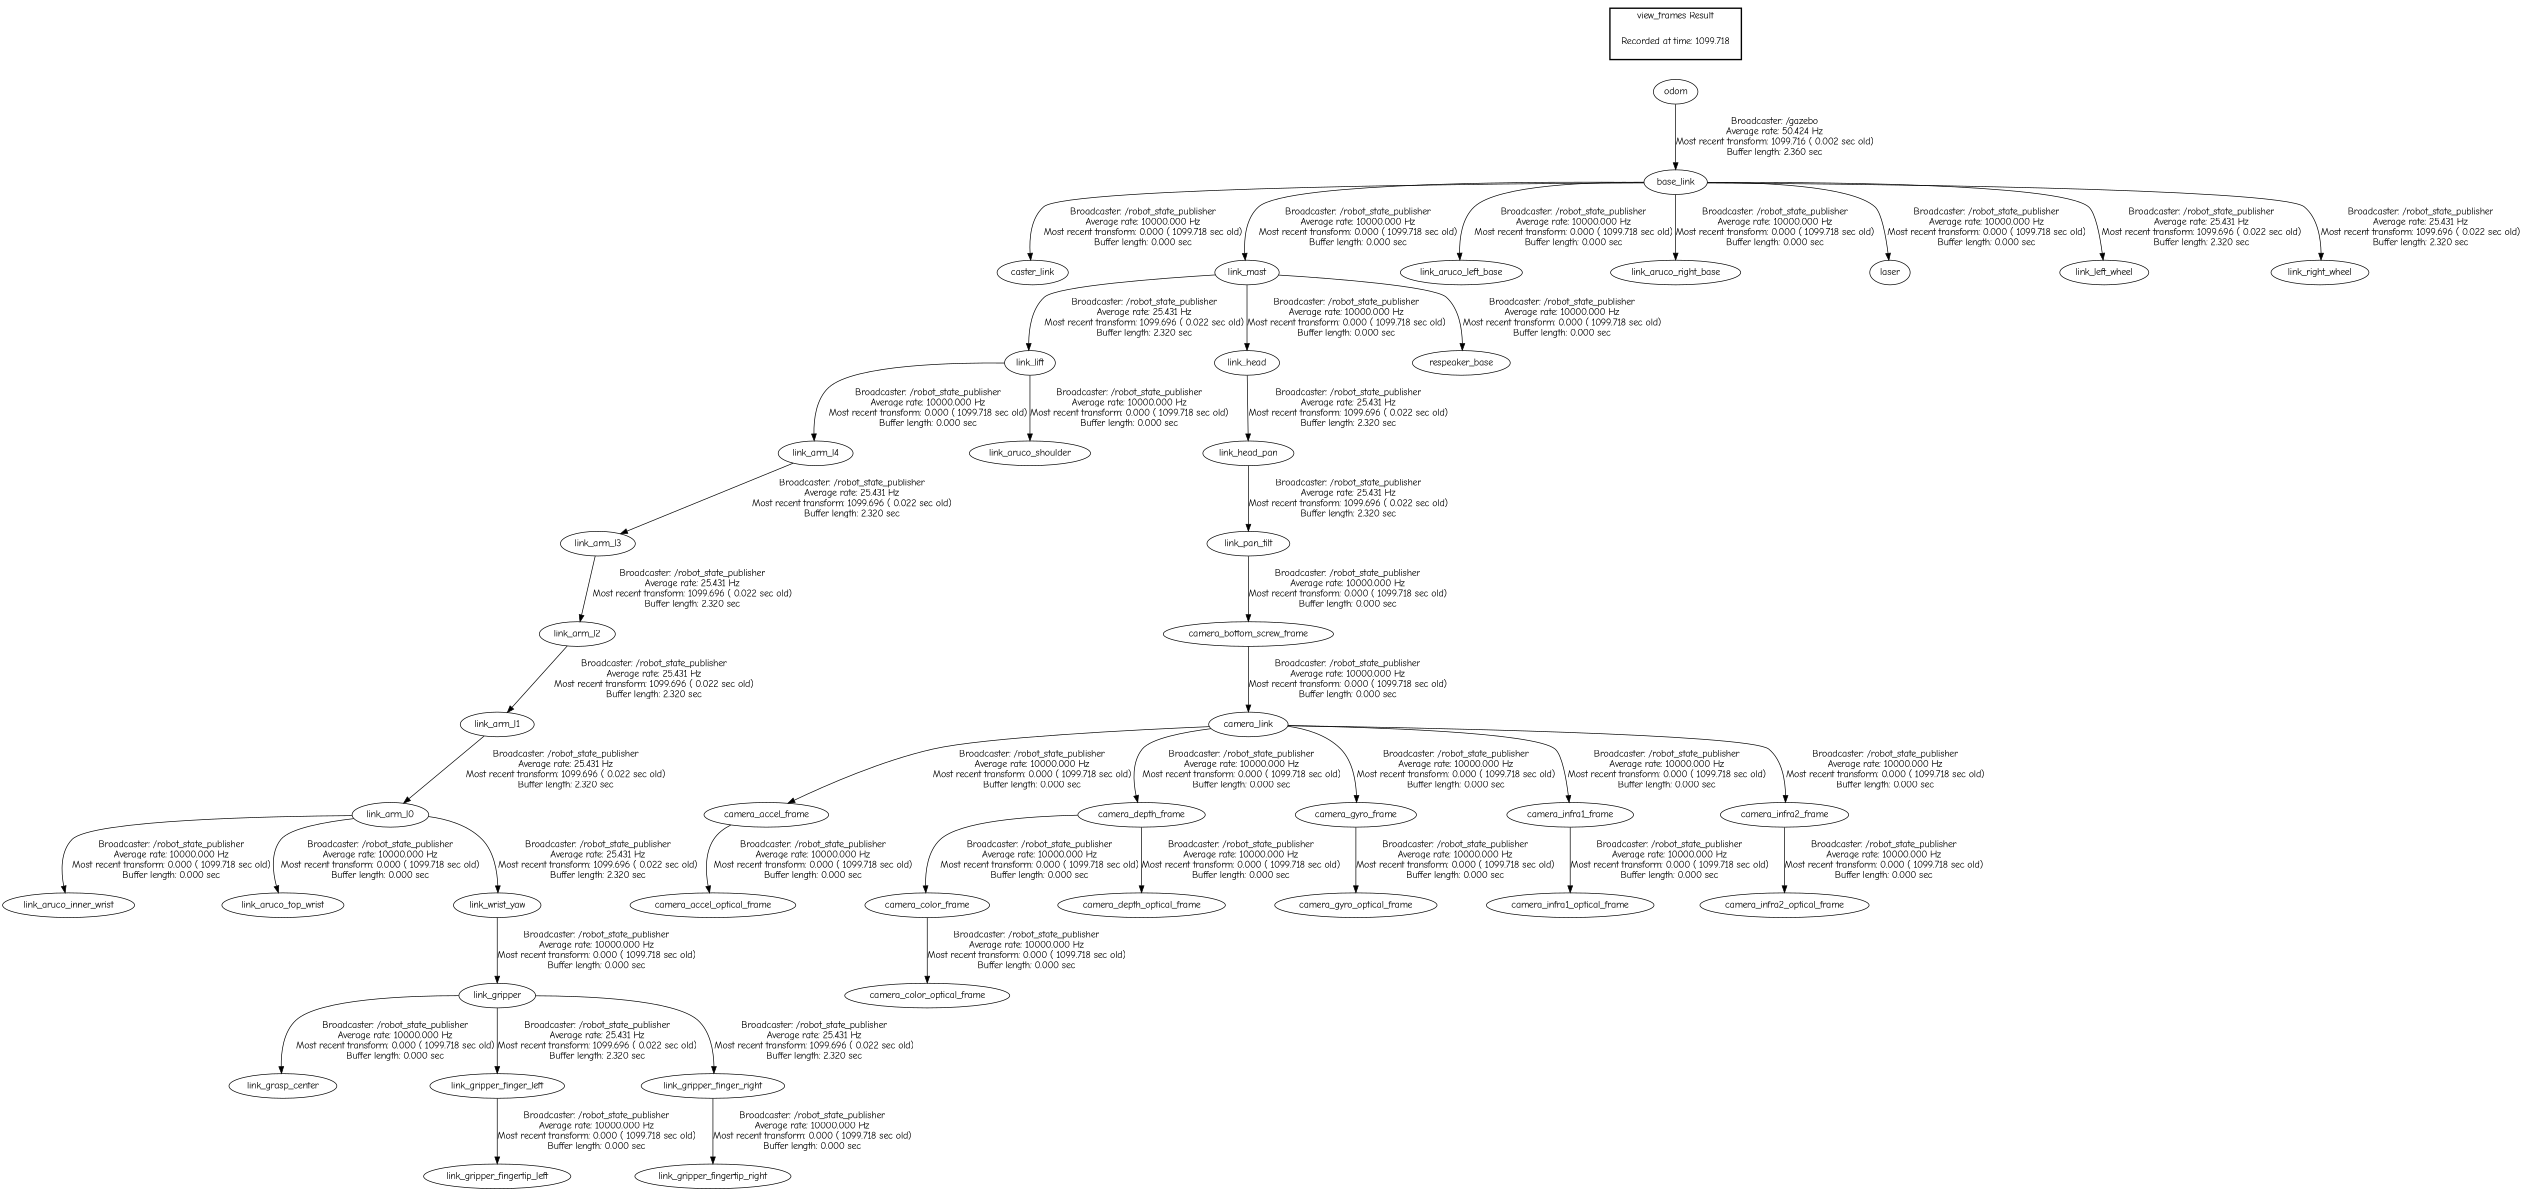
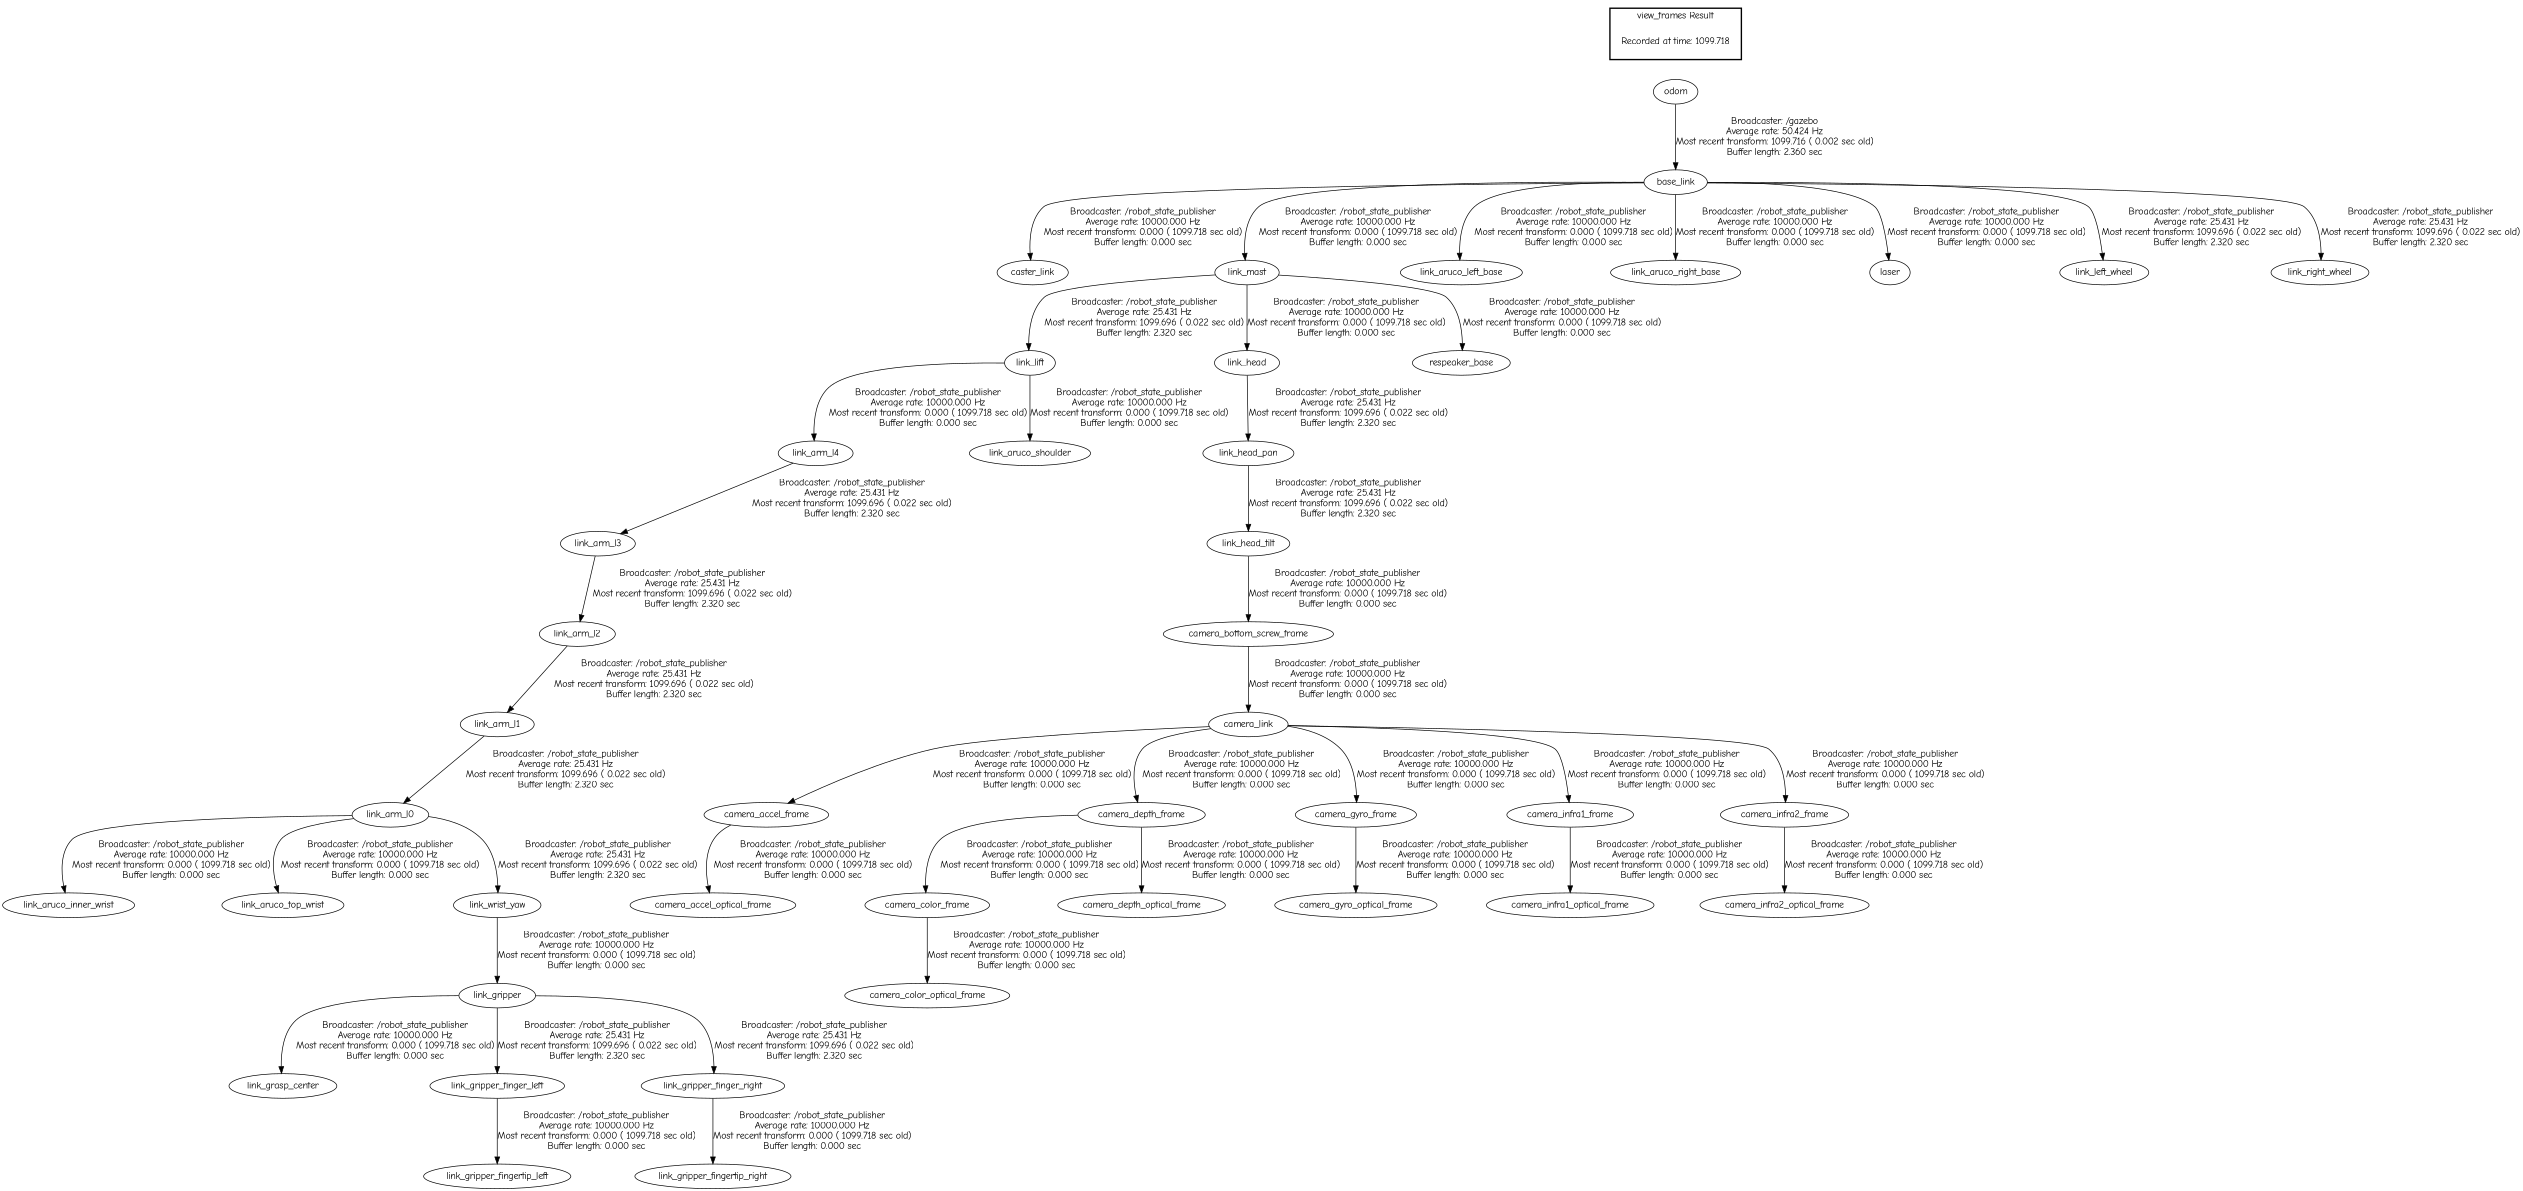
(1248, 544) -> (1248, 544)
